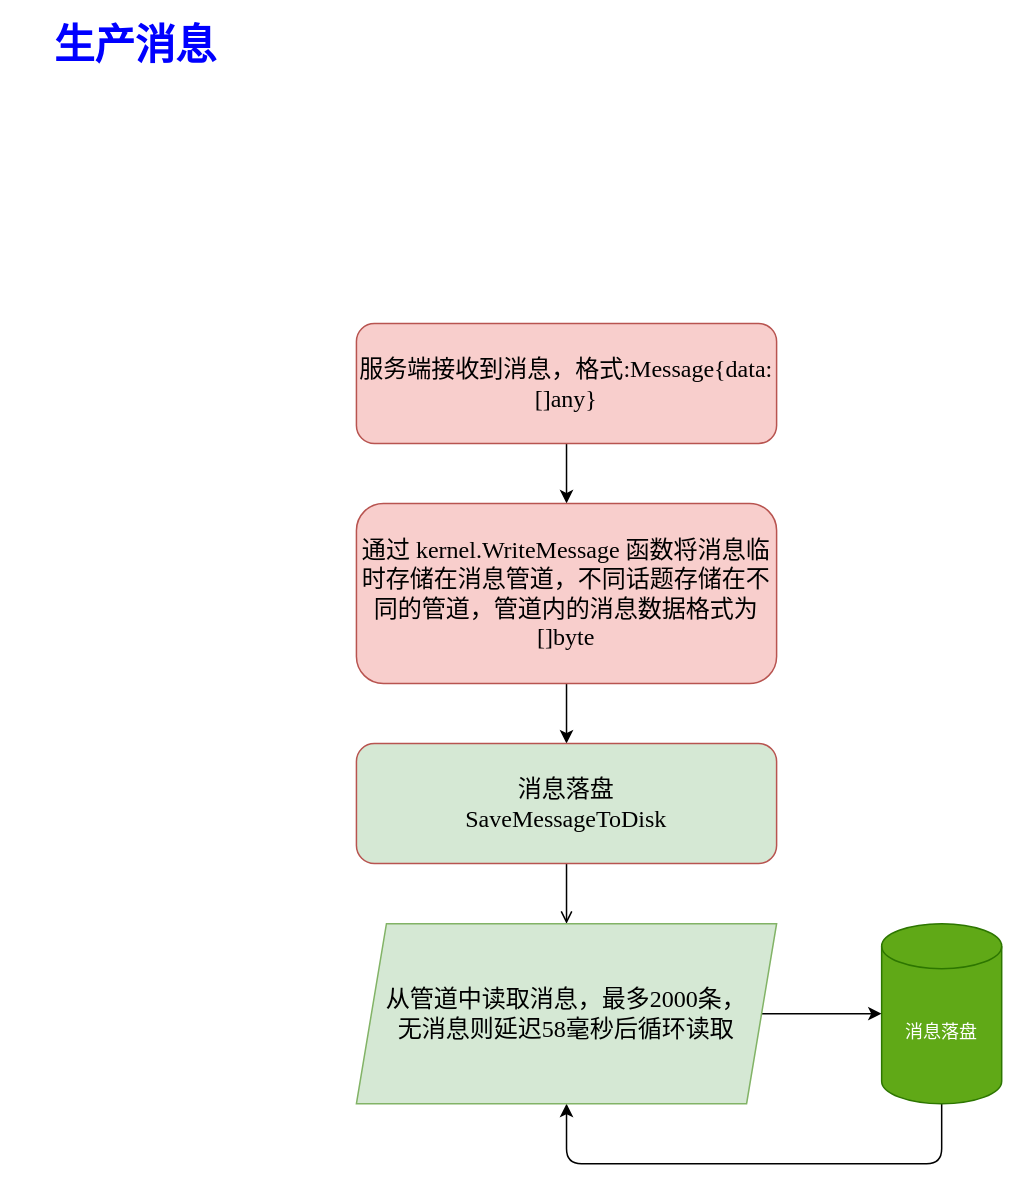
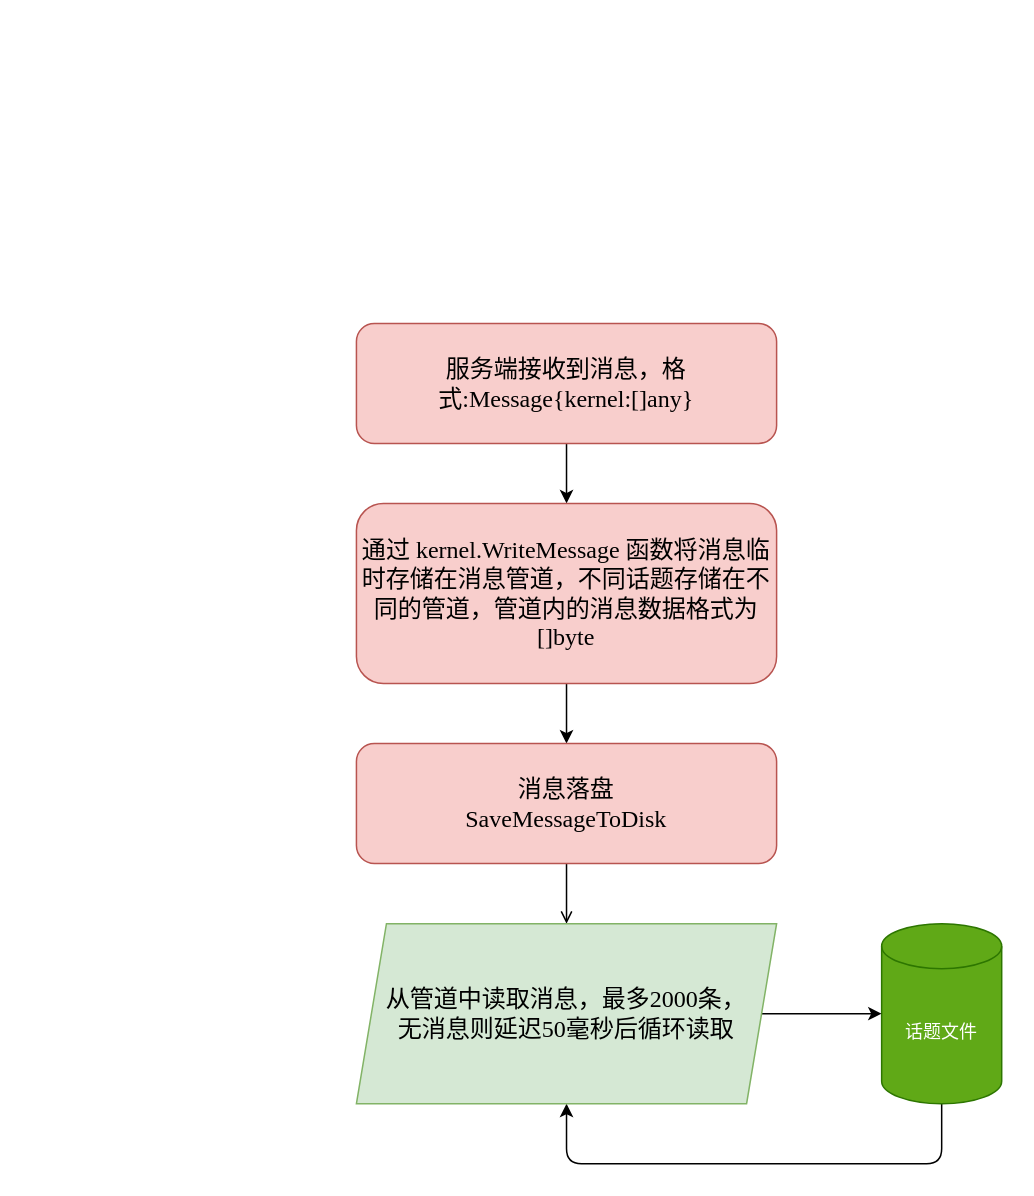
(136, 46) -> none
(566, 383) -> (566, 383)
(566, 803) -> (566, 803)
(566, 1013) -> (566, 1013)
(941, 1033) -> (941, 1033)
